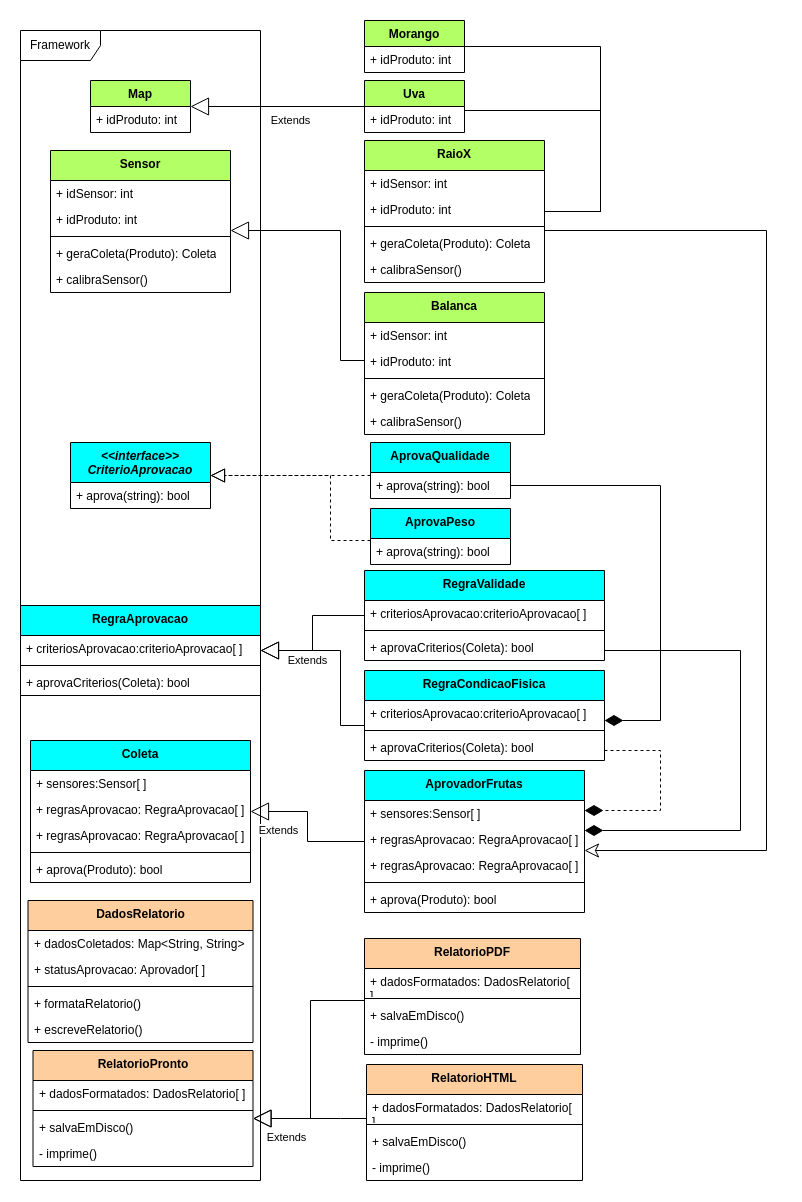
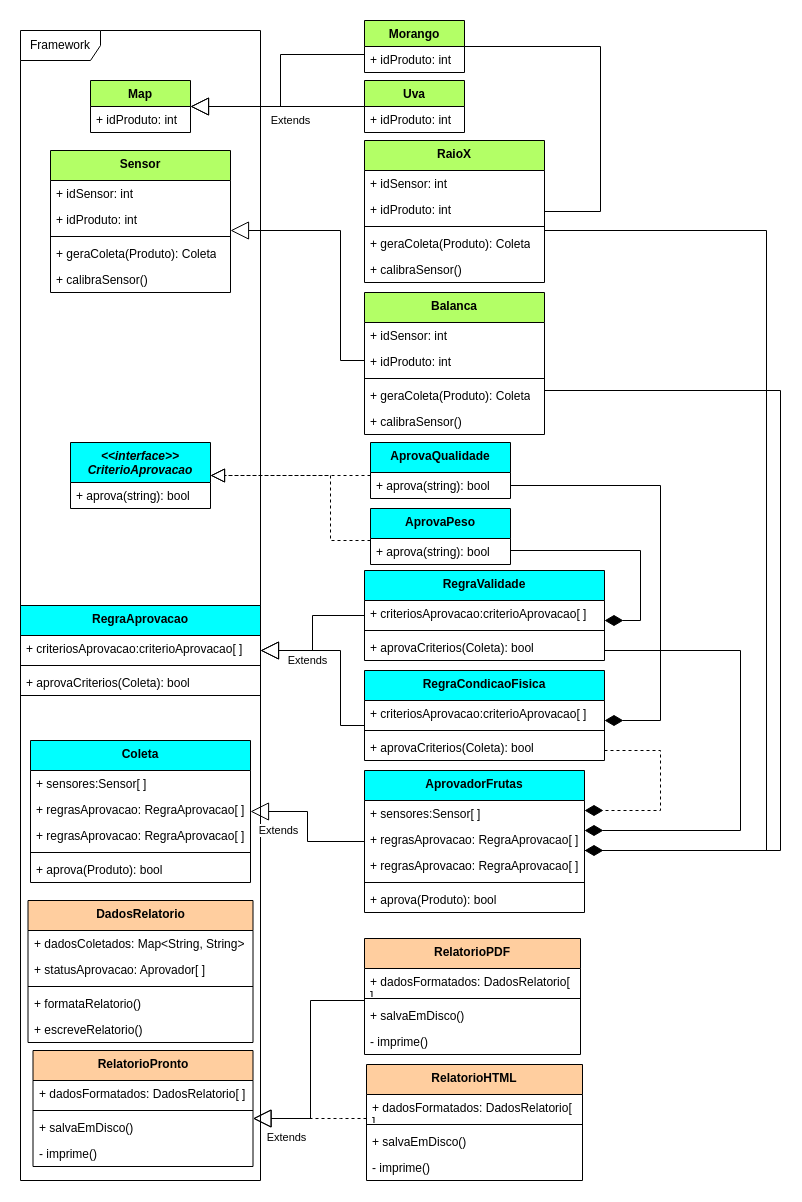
none -> (297, 55)
(532, 111) -> none
none -> (781, 509)
none -> (620, 551)
(598, 851) -> (594, 851)
(338, 1119) -> (338, 1119)
